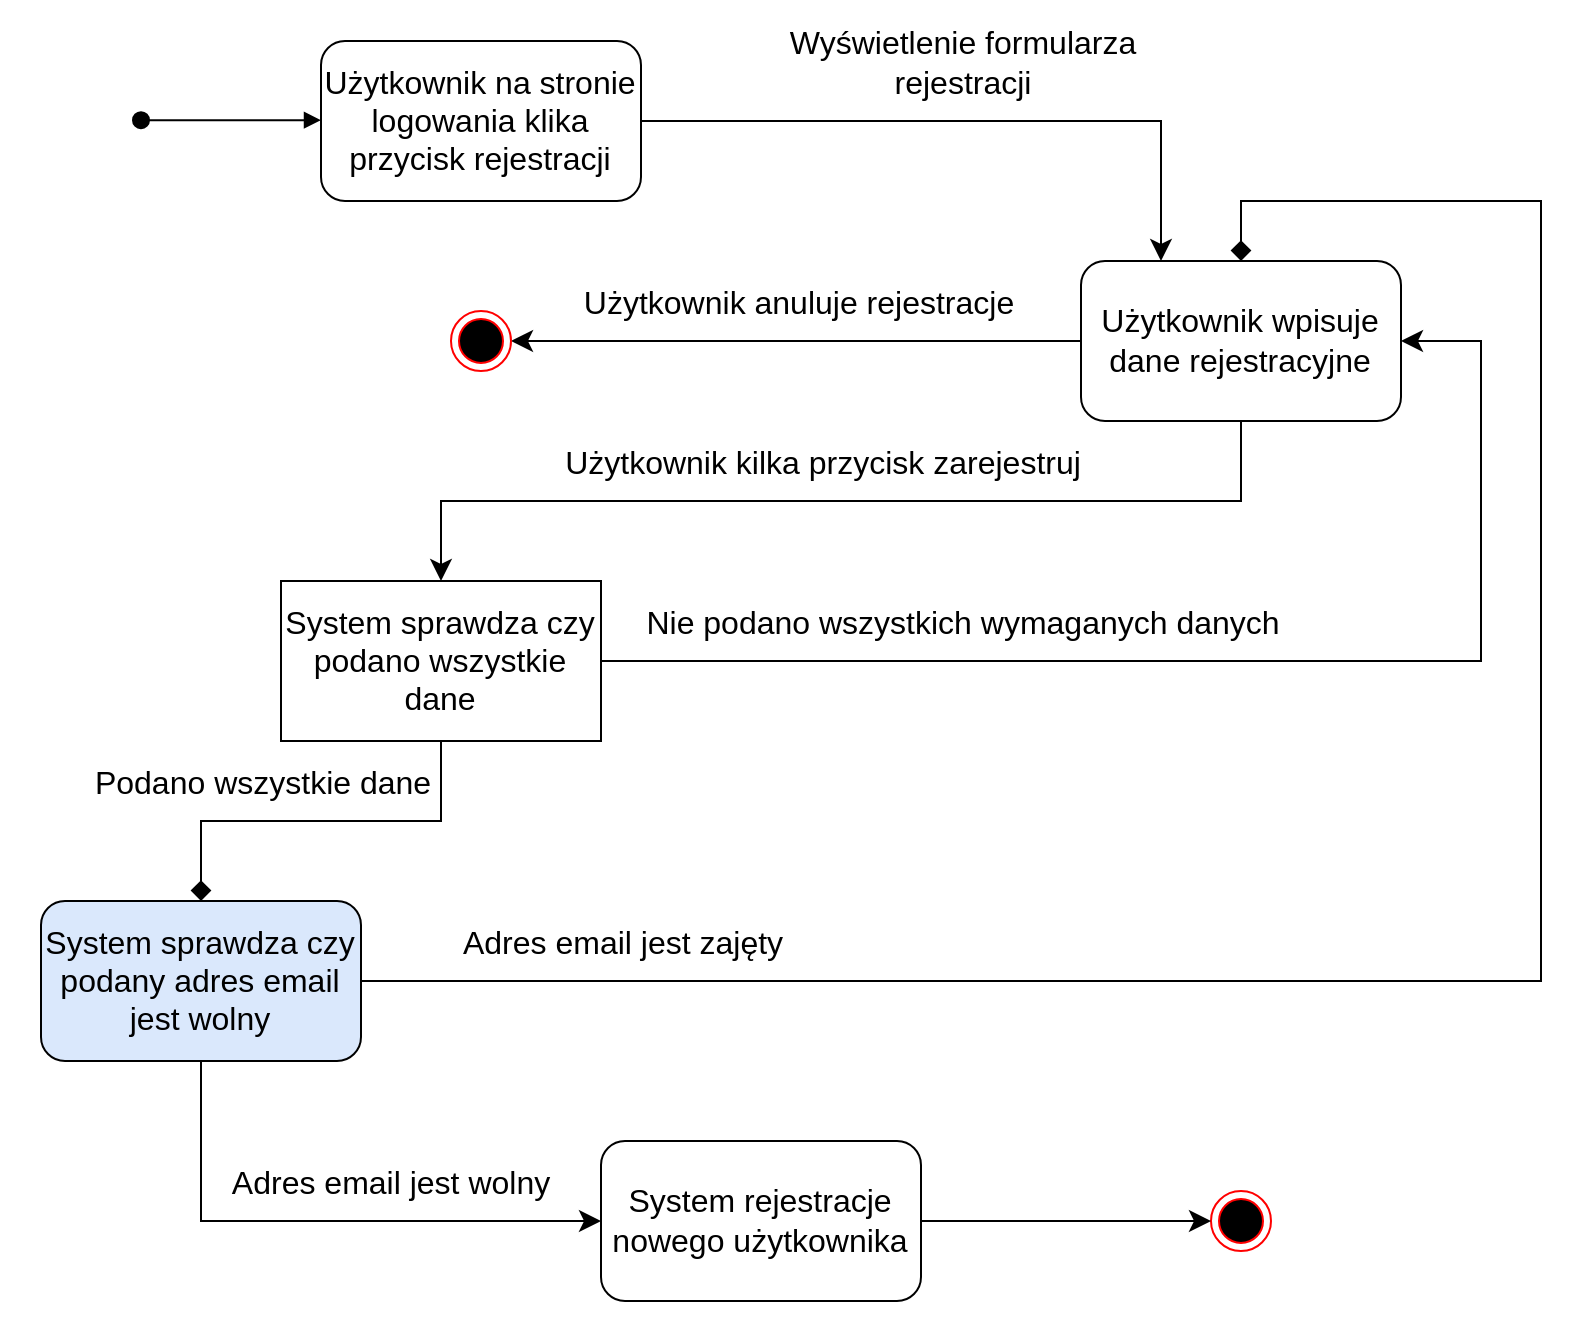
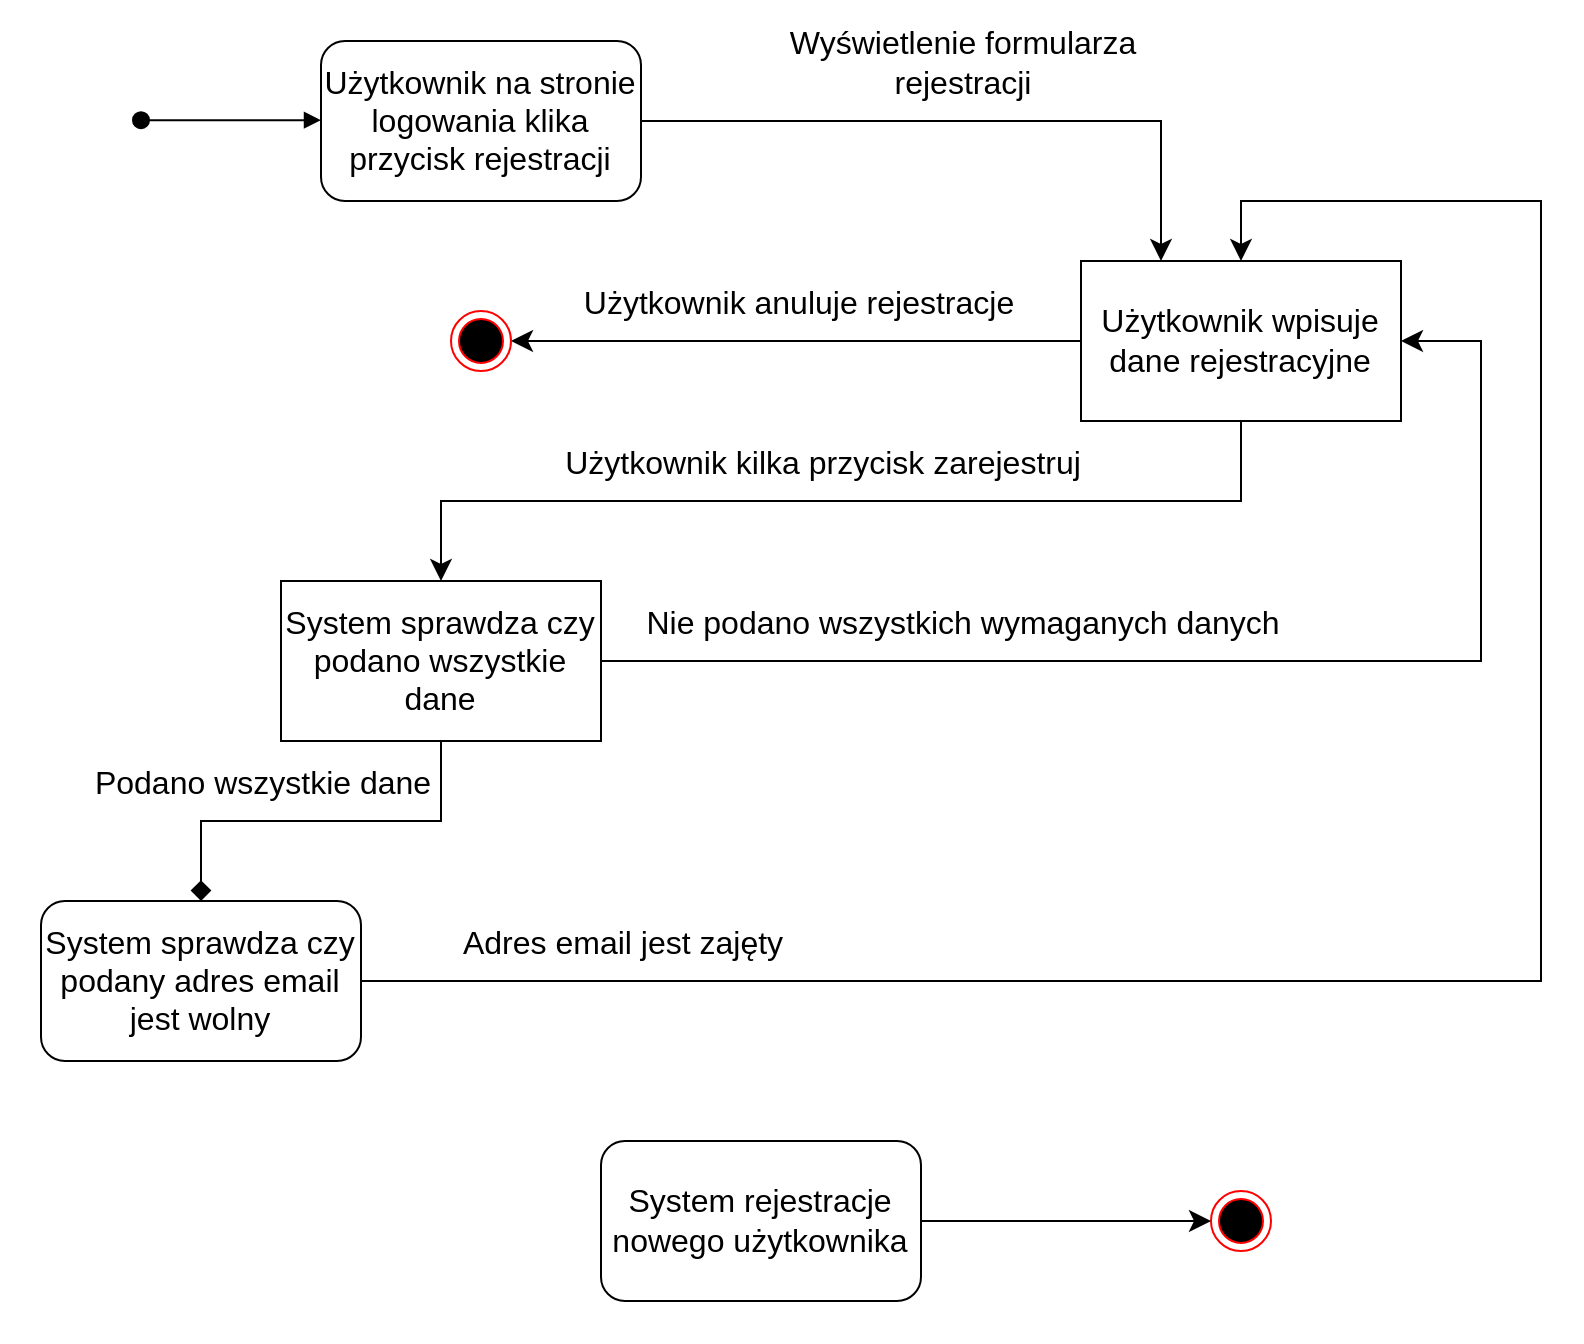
(1241, 241) -> (1241, 242)
(1241, 341) -> (1241, 341)
(201, 981) -> (201, 981)
(313, 1221) -> none
